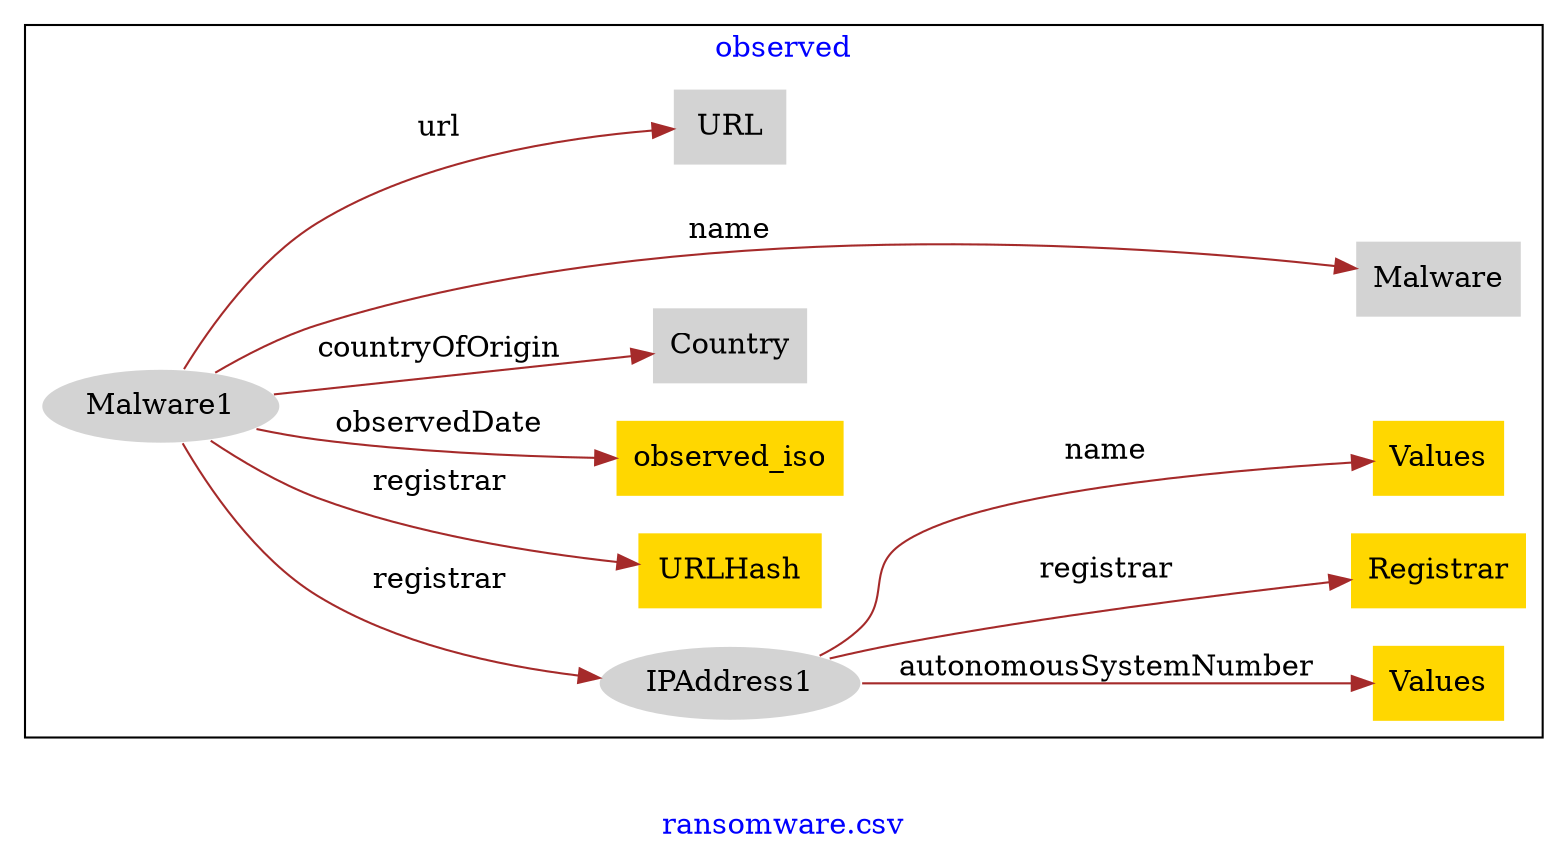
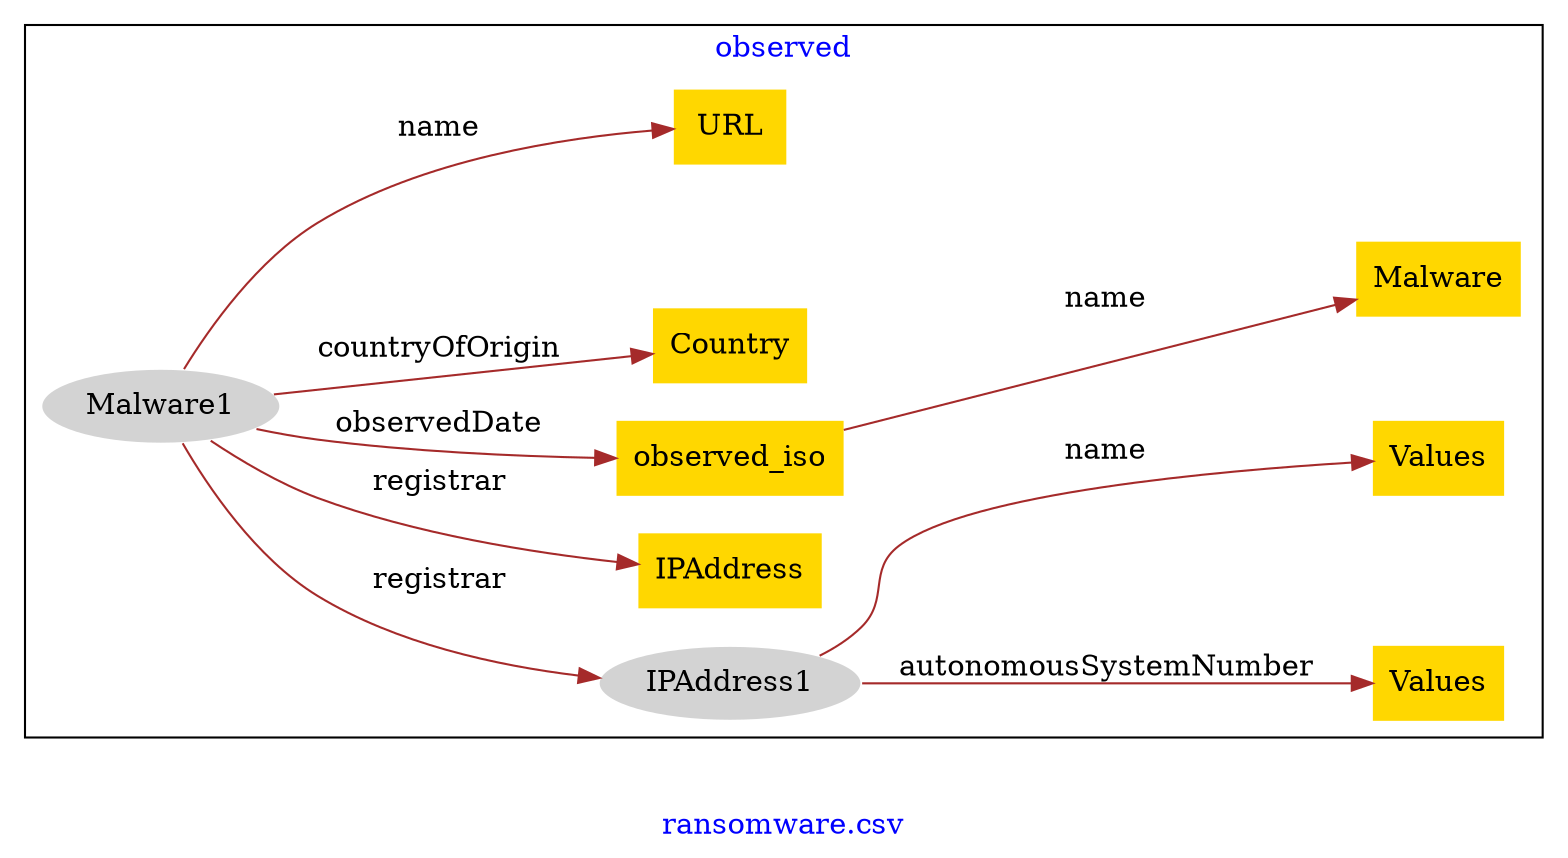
(730, 127) -> (730, 127)
(439, 128) -> (439, 128)
(767, 250) -> (1089, 367)
(1439, 279) -> (1439, 279)
(730, 346) -> (730, 346)
(730, 571) -> (730, 571)
(1439, 571) -> none
